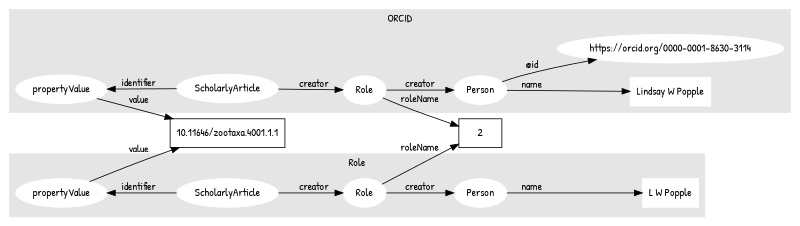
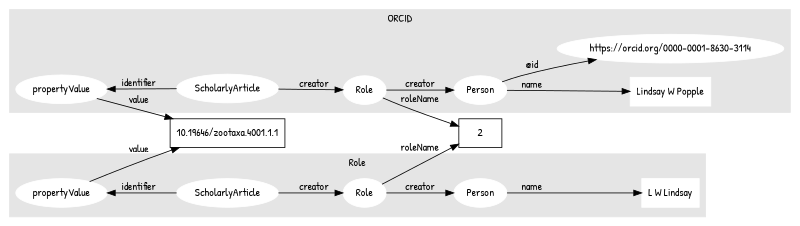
(228, 133) -> (228, 133)
(670, 193) -> (670, 193)
